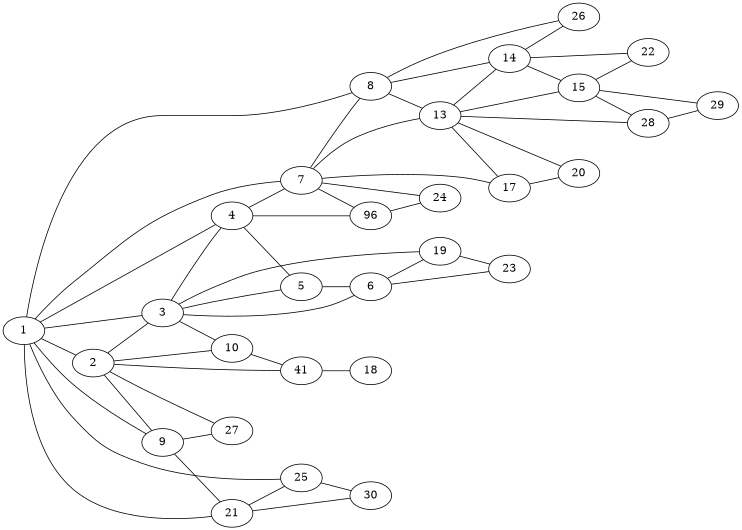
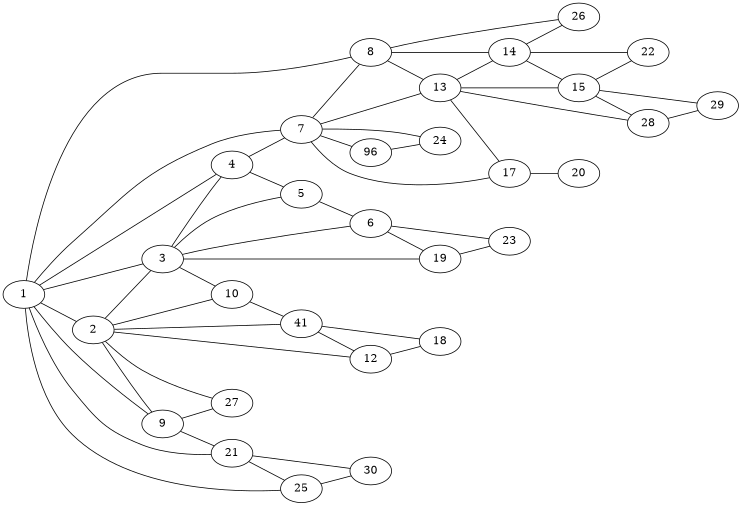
(510, 145) -> none
(301, 216) -> none
none -> (371, 359)
